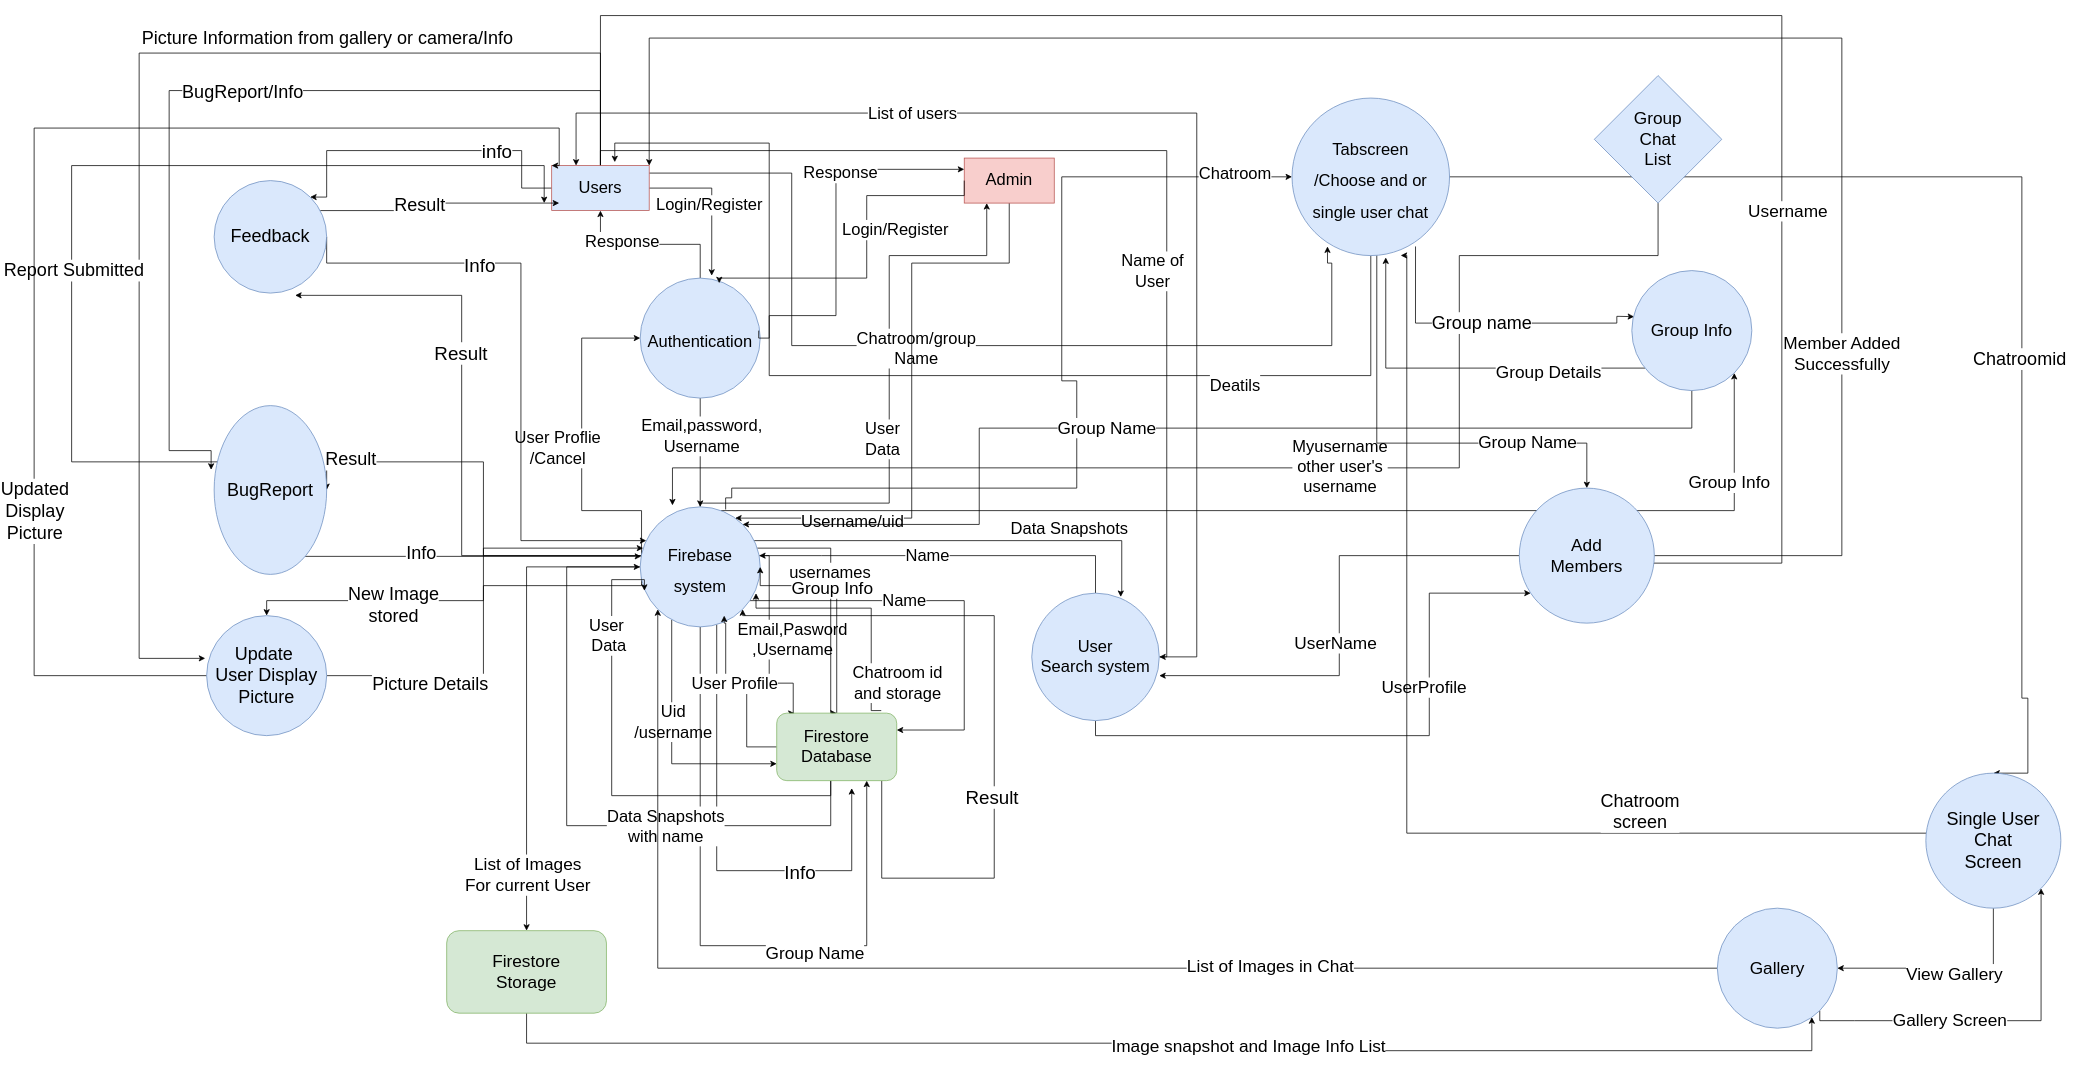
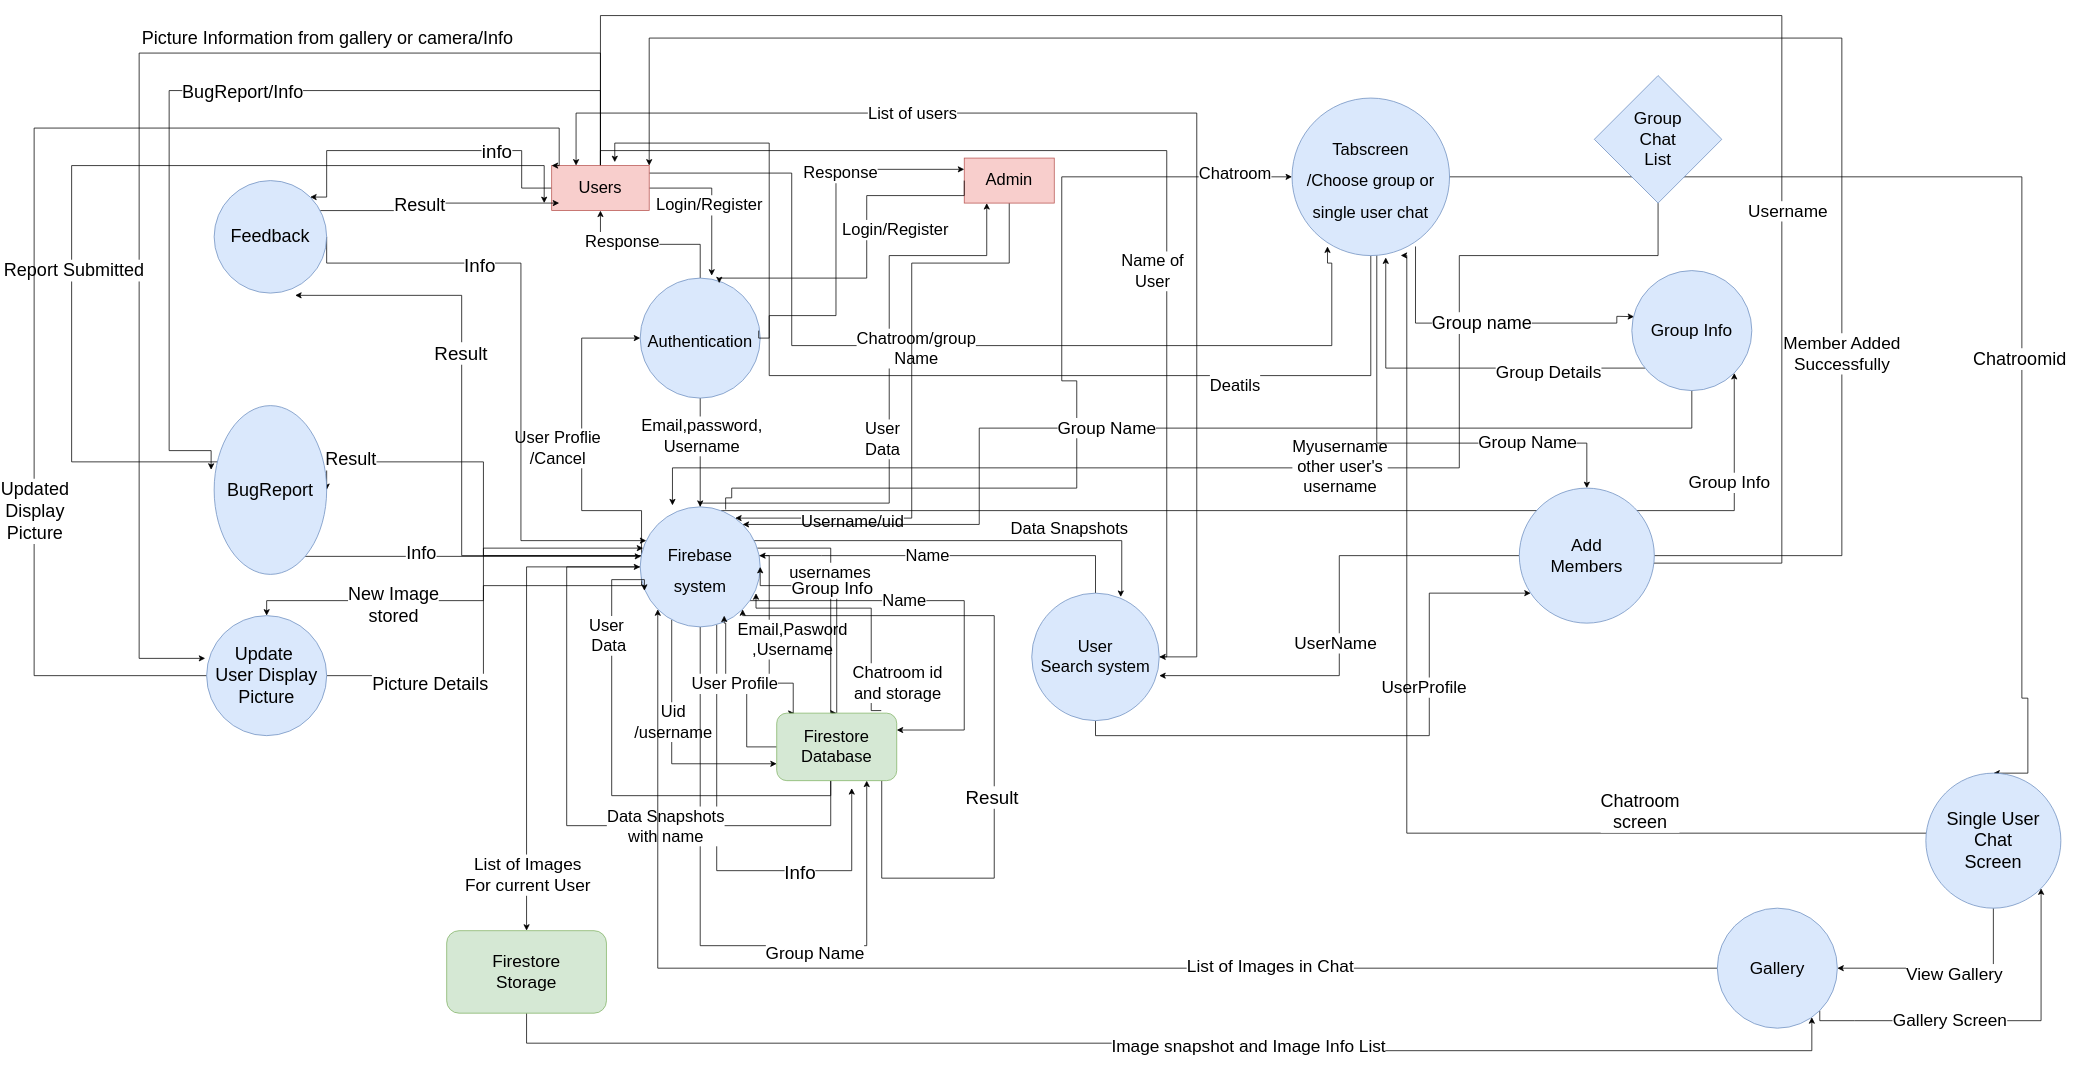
(1371, 177) -> (1371, 177)
(600, 188) -> (600, 188)
